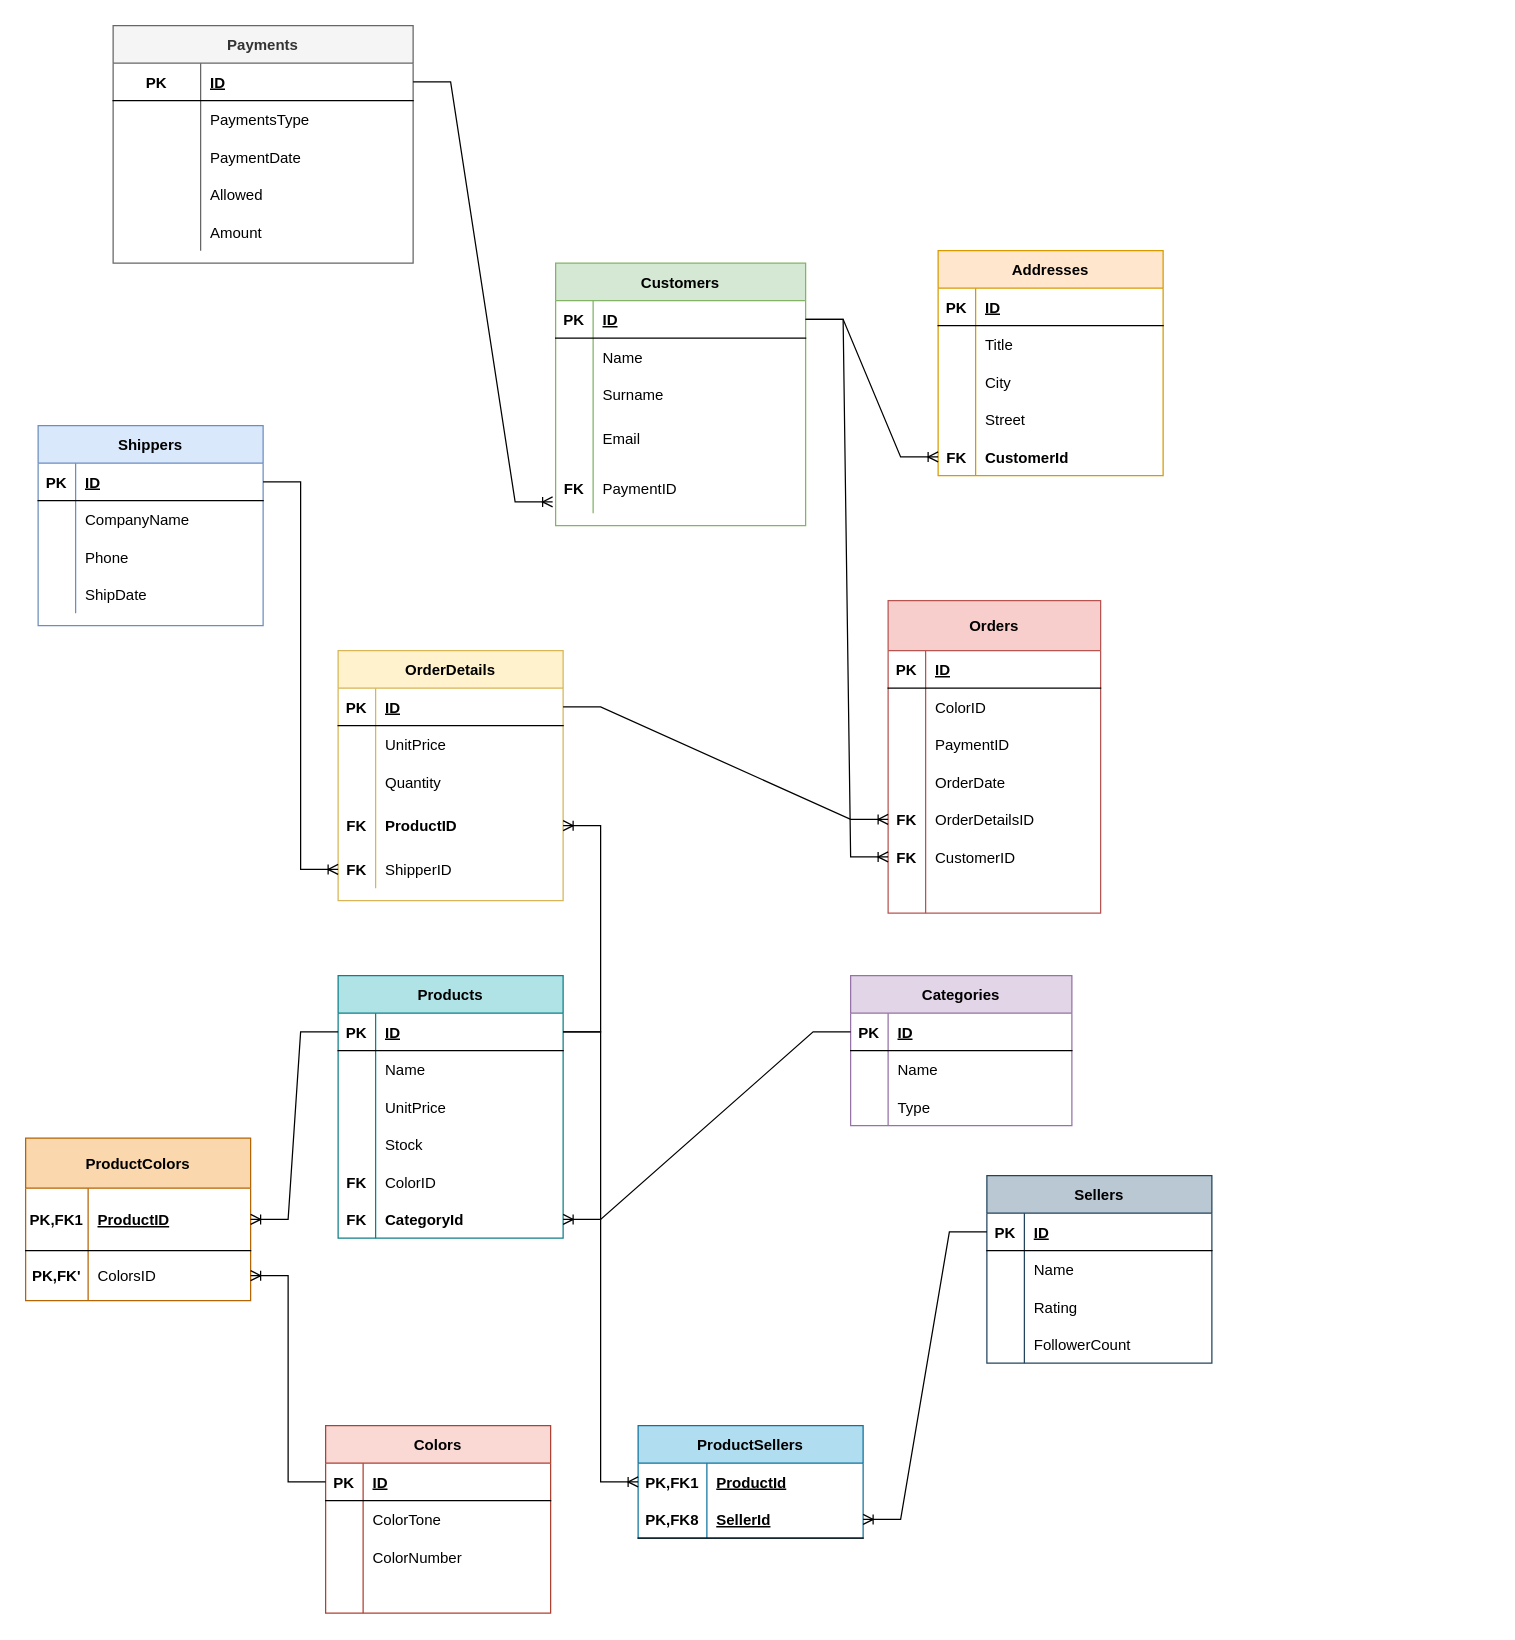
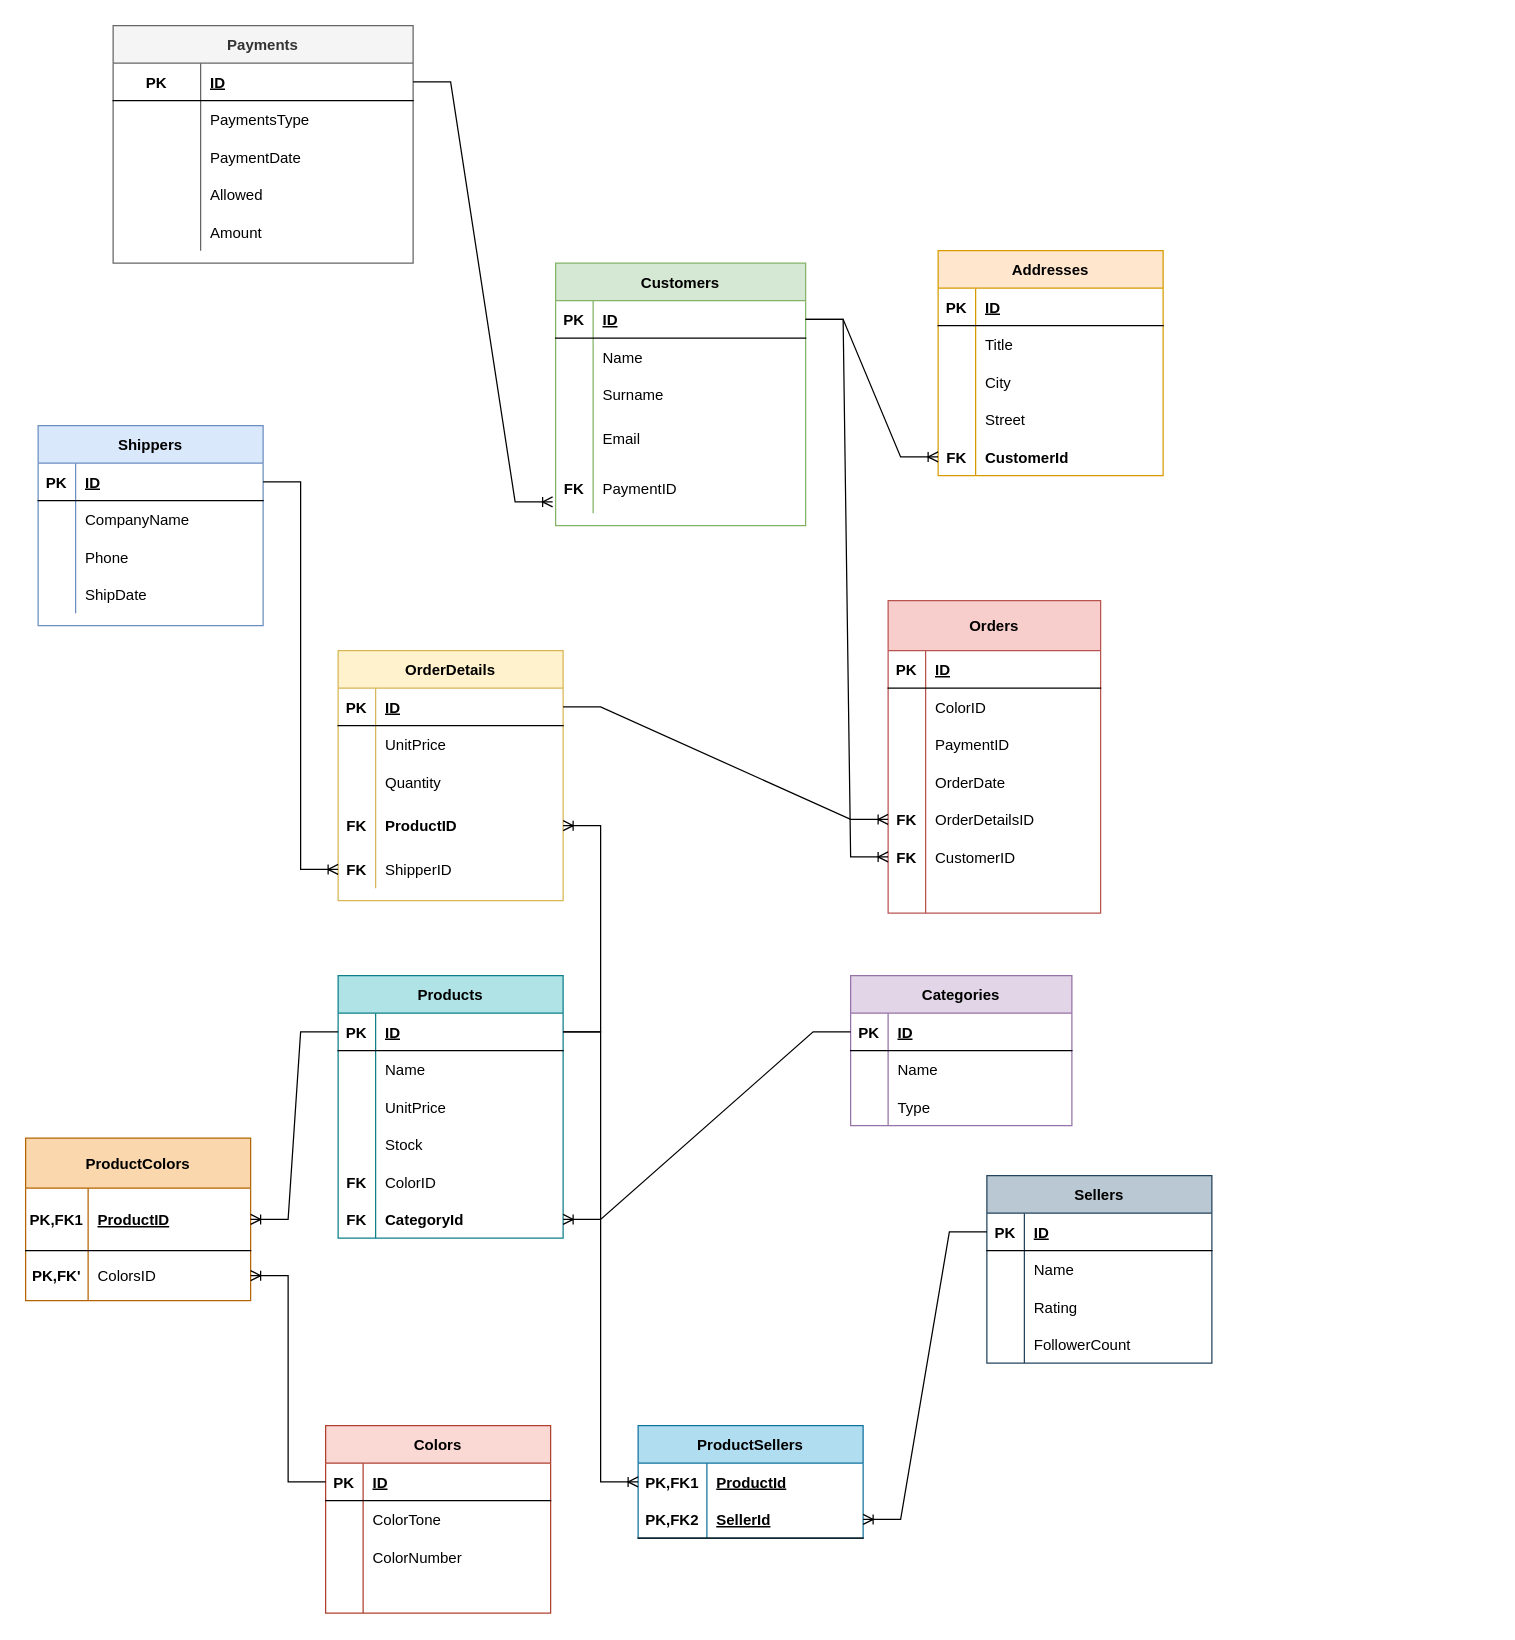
(672, 1520) -> (672, 1520)
